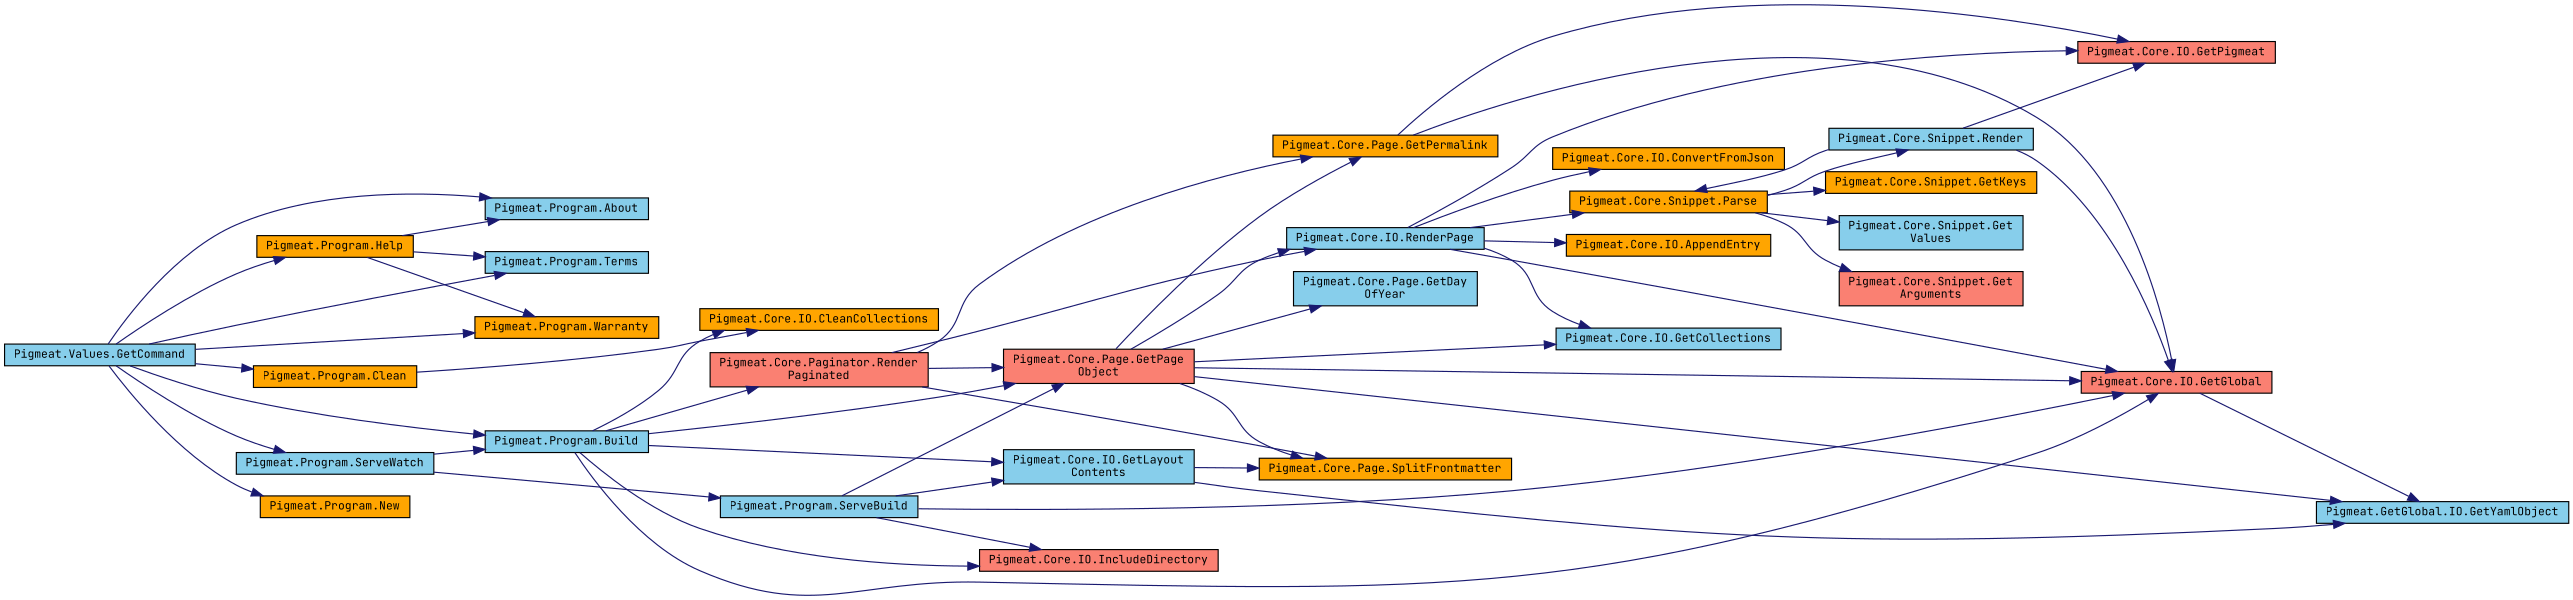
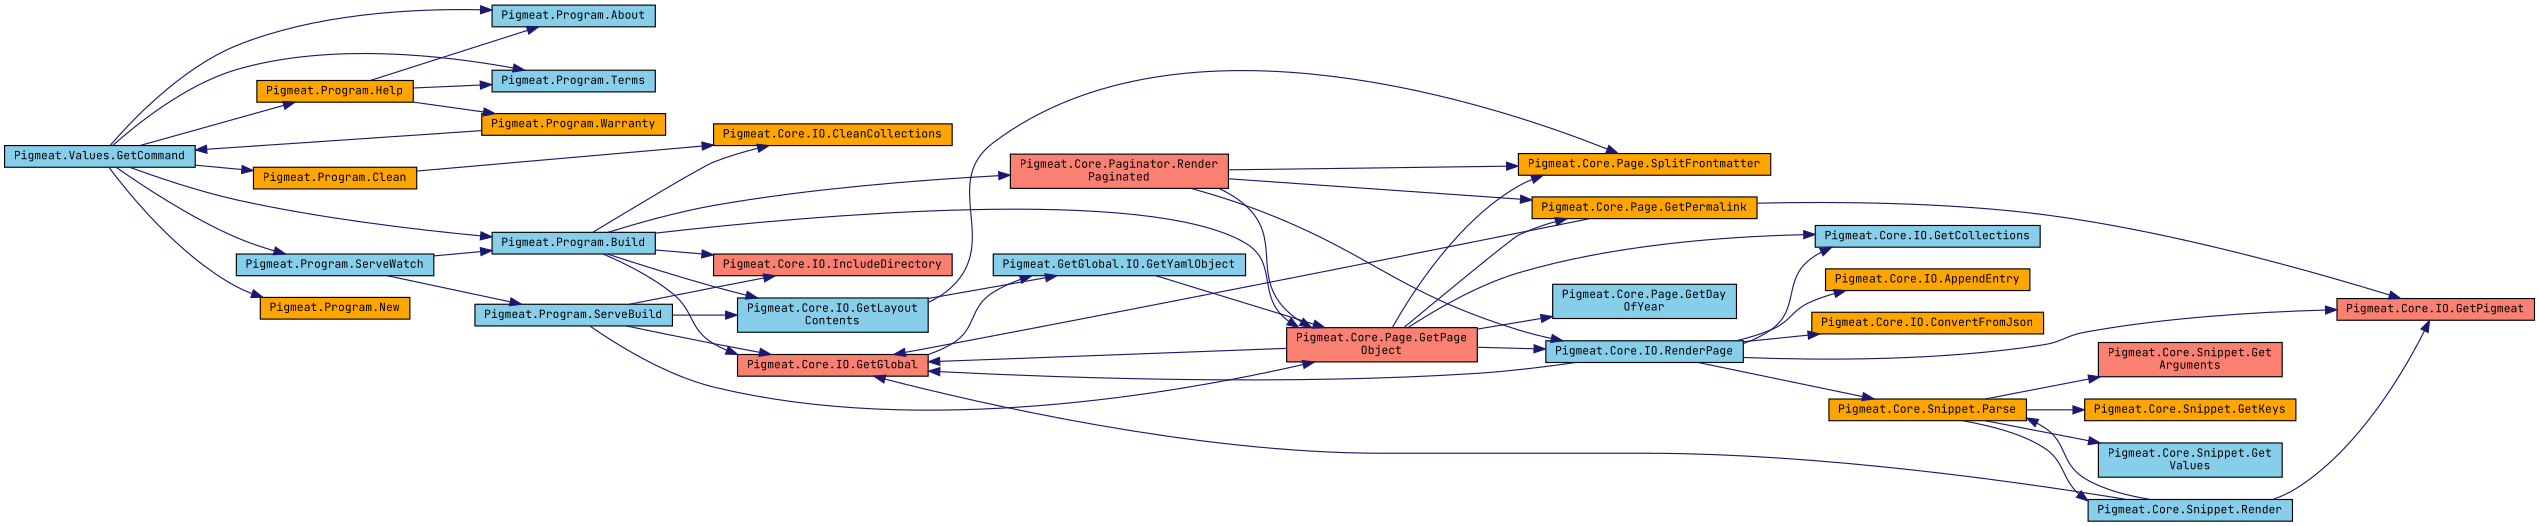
(329, 341) -> (344, 140)
(1762, 438) -> (1235, 300)
